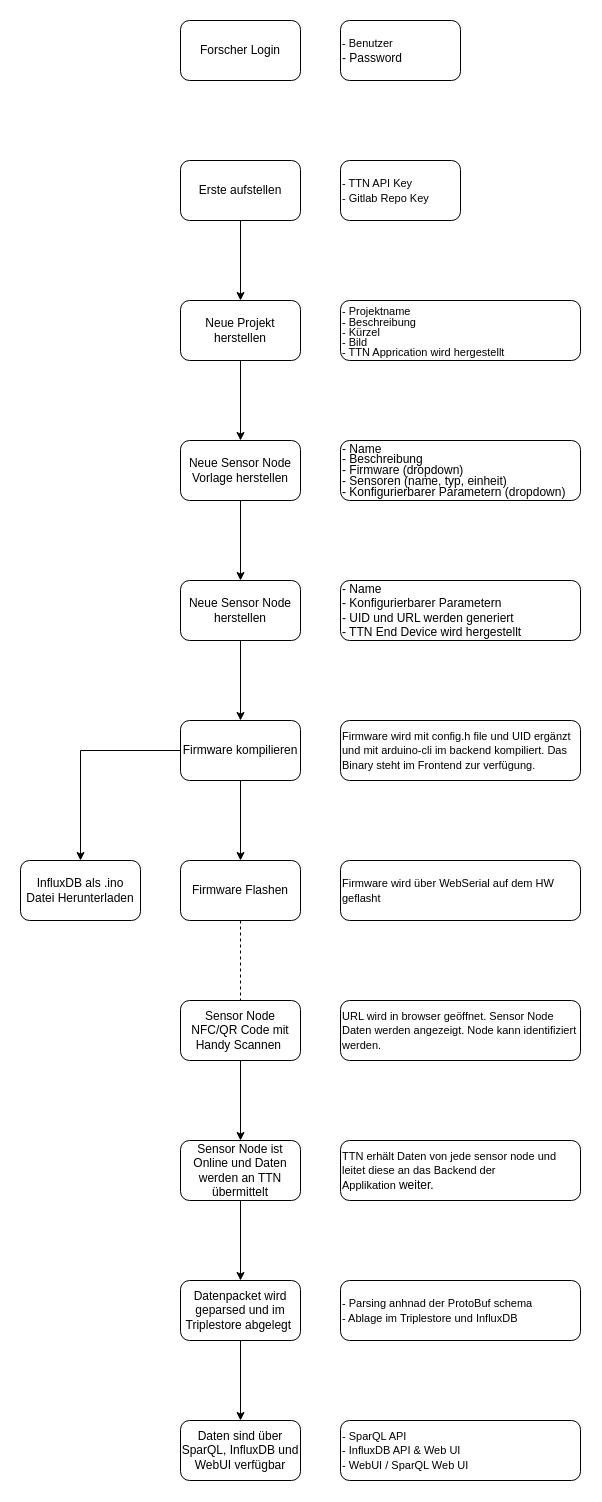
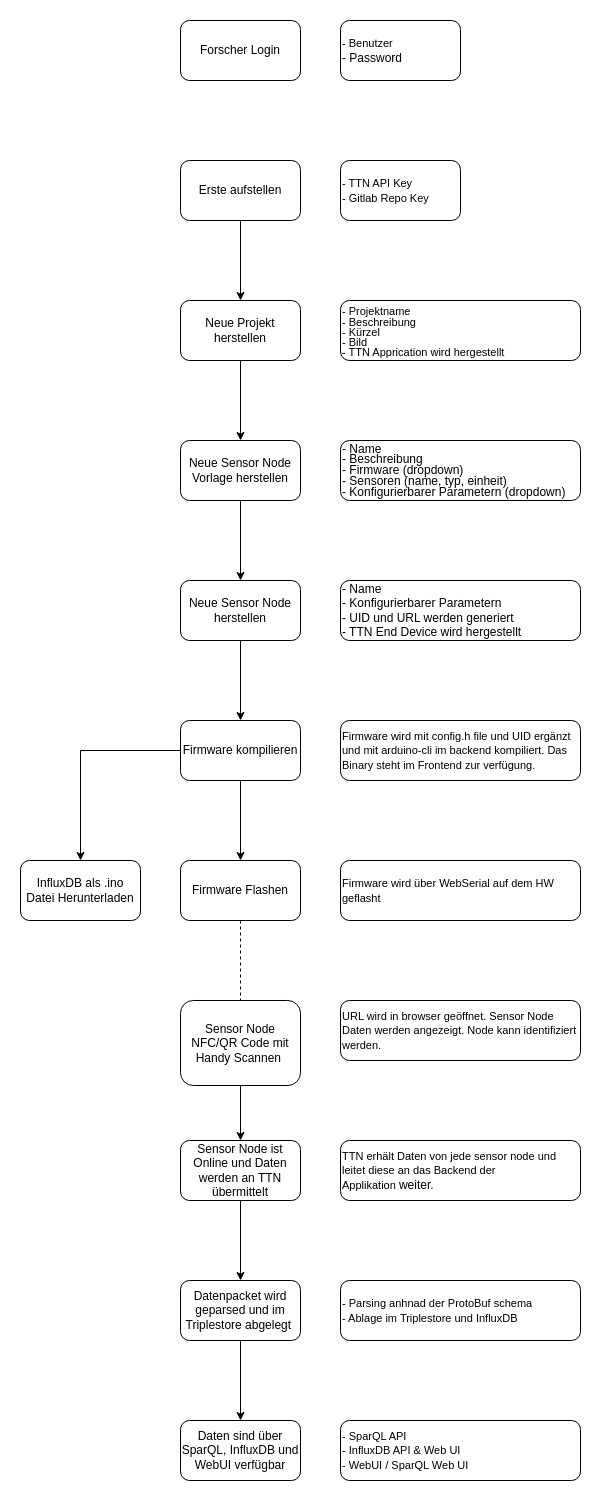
(241, 1031) -> (241, 1043)
